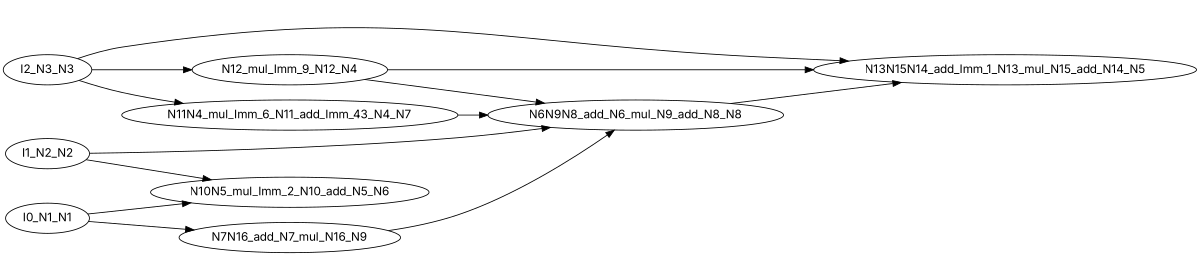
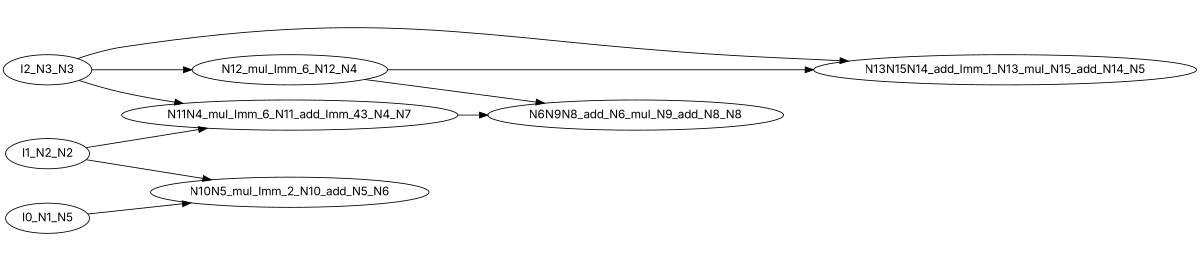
(290, 70) -> (290, 70)
(812, 93) -> none
(316, 147) -> (142, 139)
(48, 218) -> (48, 218)
(290, 238) -> none
